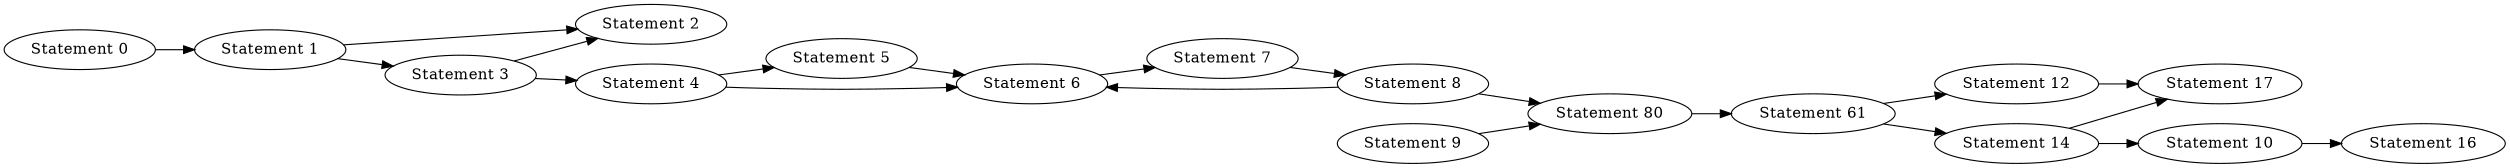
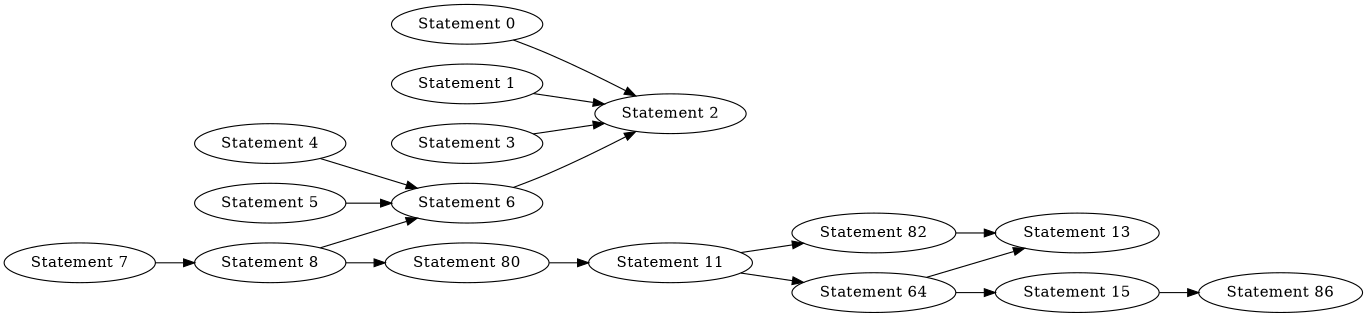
(169, 50) -> (570, 64)
(360, 62) -> none
(741, 72) -> none
(1122, 72) -> (570, 164)
(550, 79) -> none
(2017, 84) -> (874, 233)
(2220, 84) -> (1077, 233)
(1813, 114) -> (671, 263)
(1413, 144) -> none
(2017, 144) -> (874, 293)
(2220, 144) -> (1077, 293)
(2423, 144) -> (1281, 293)
